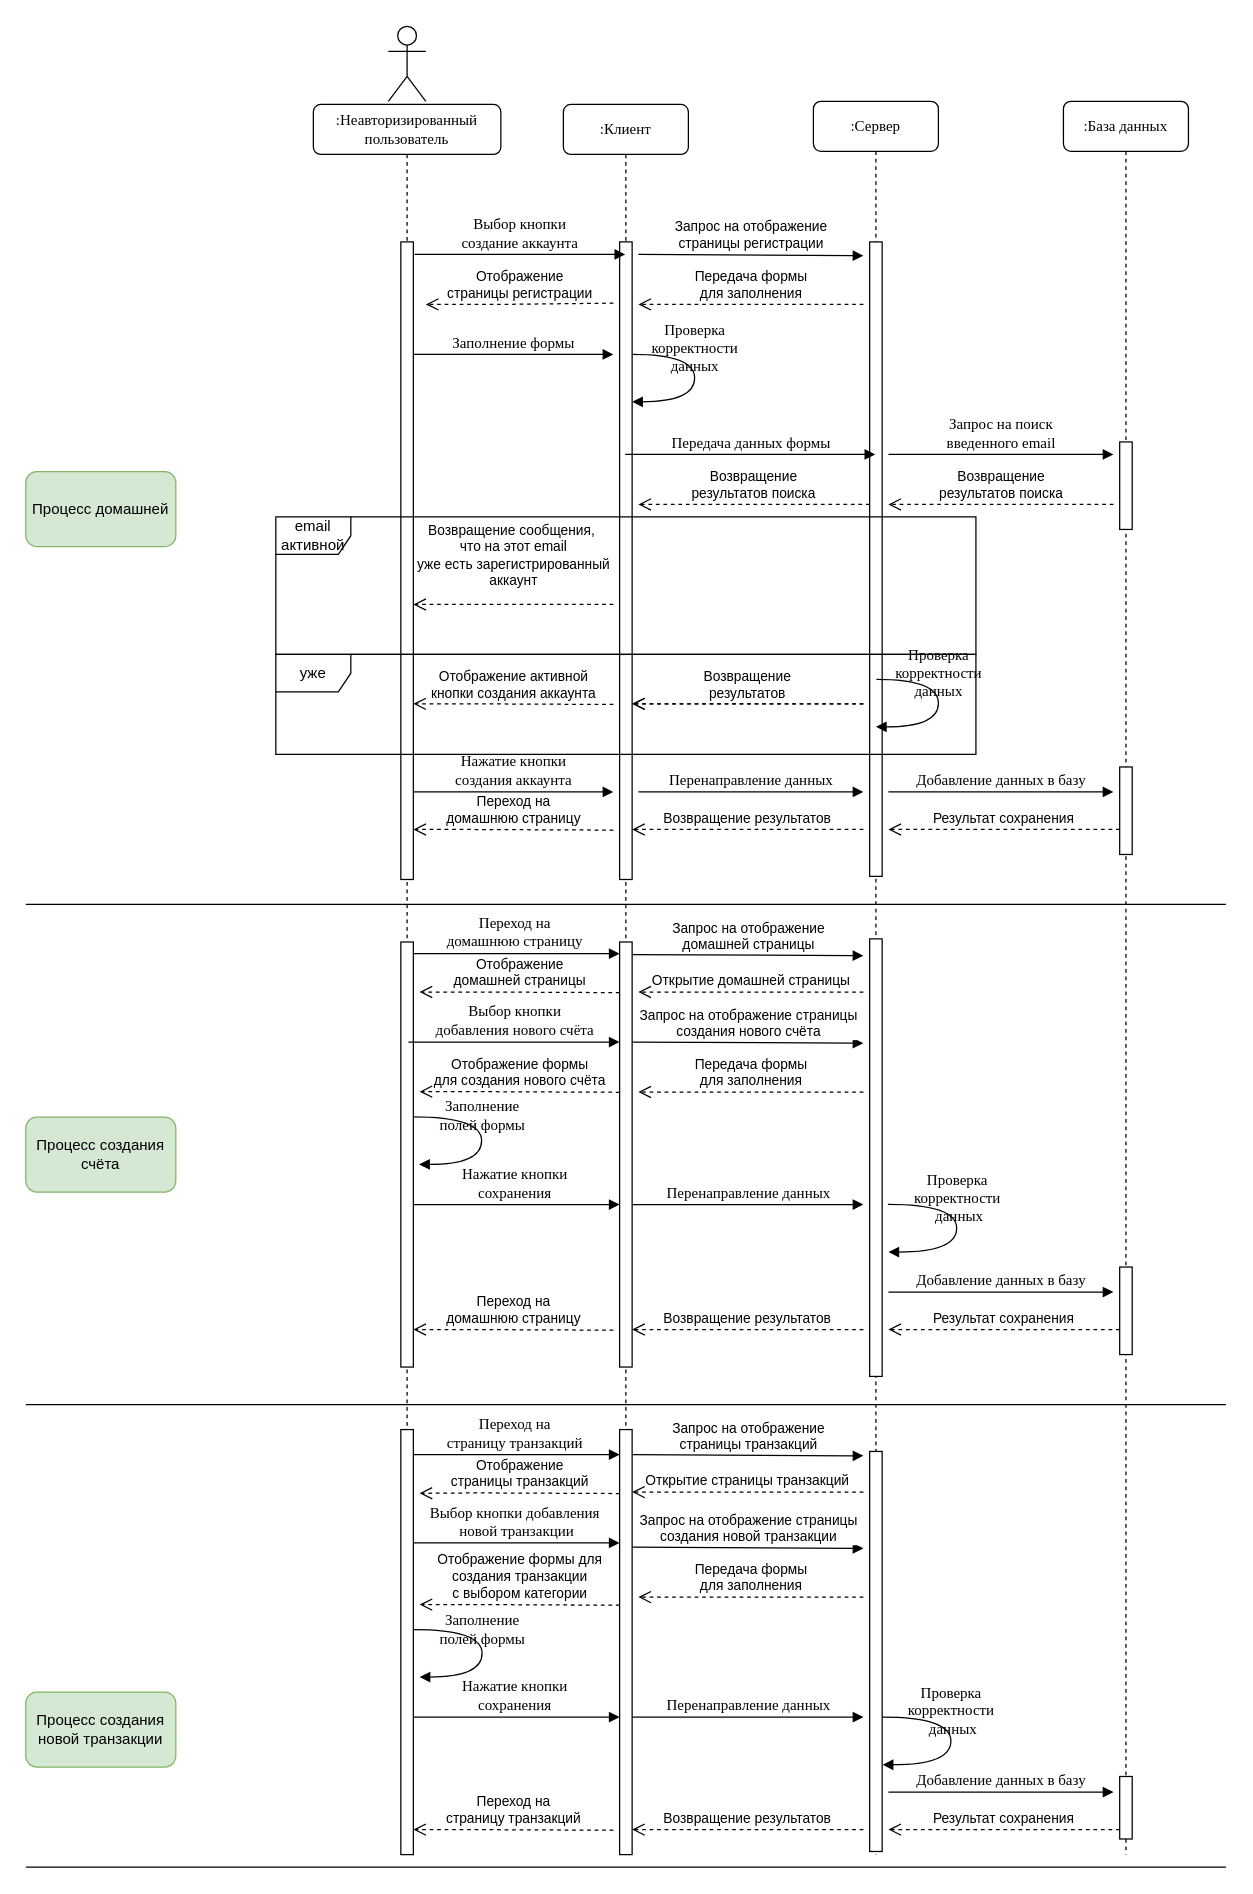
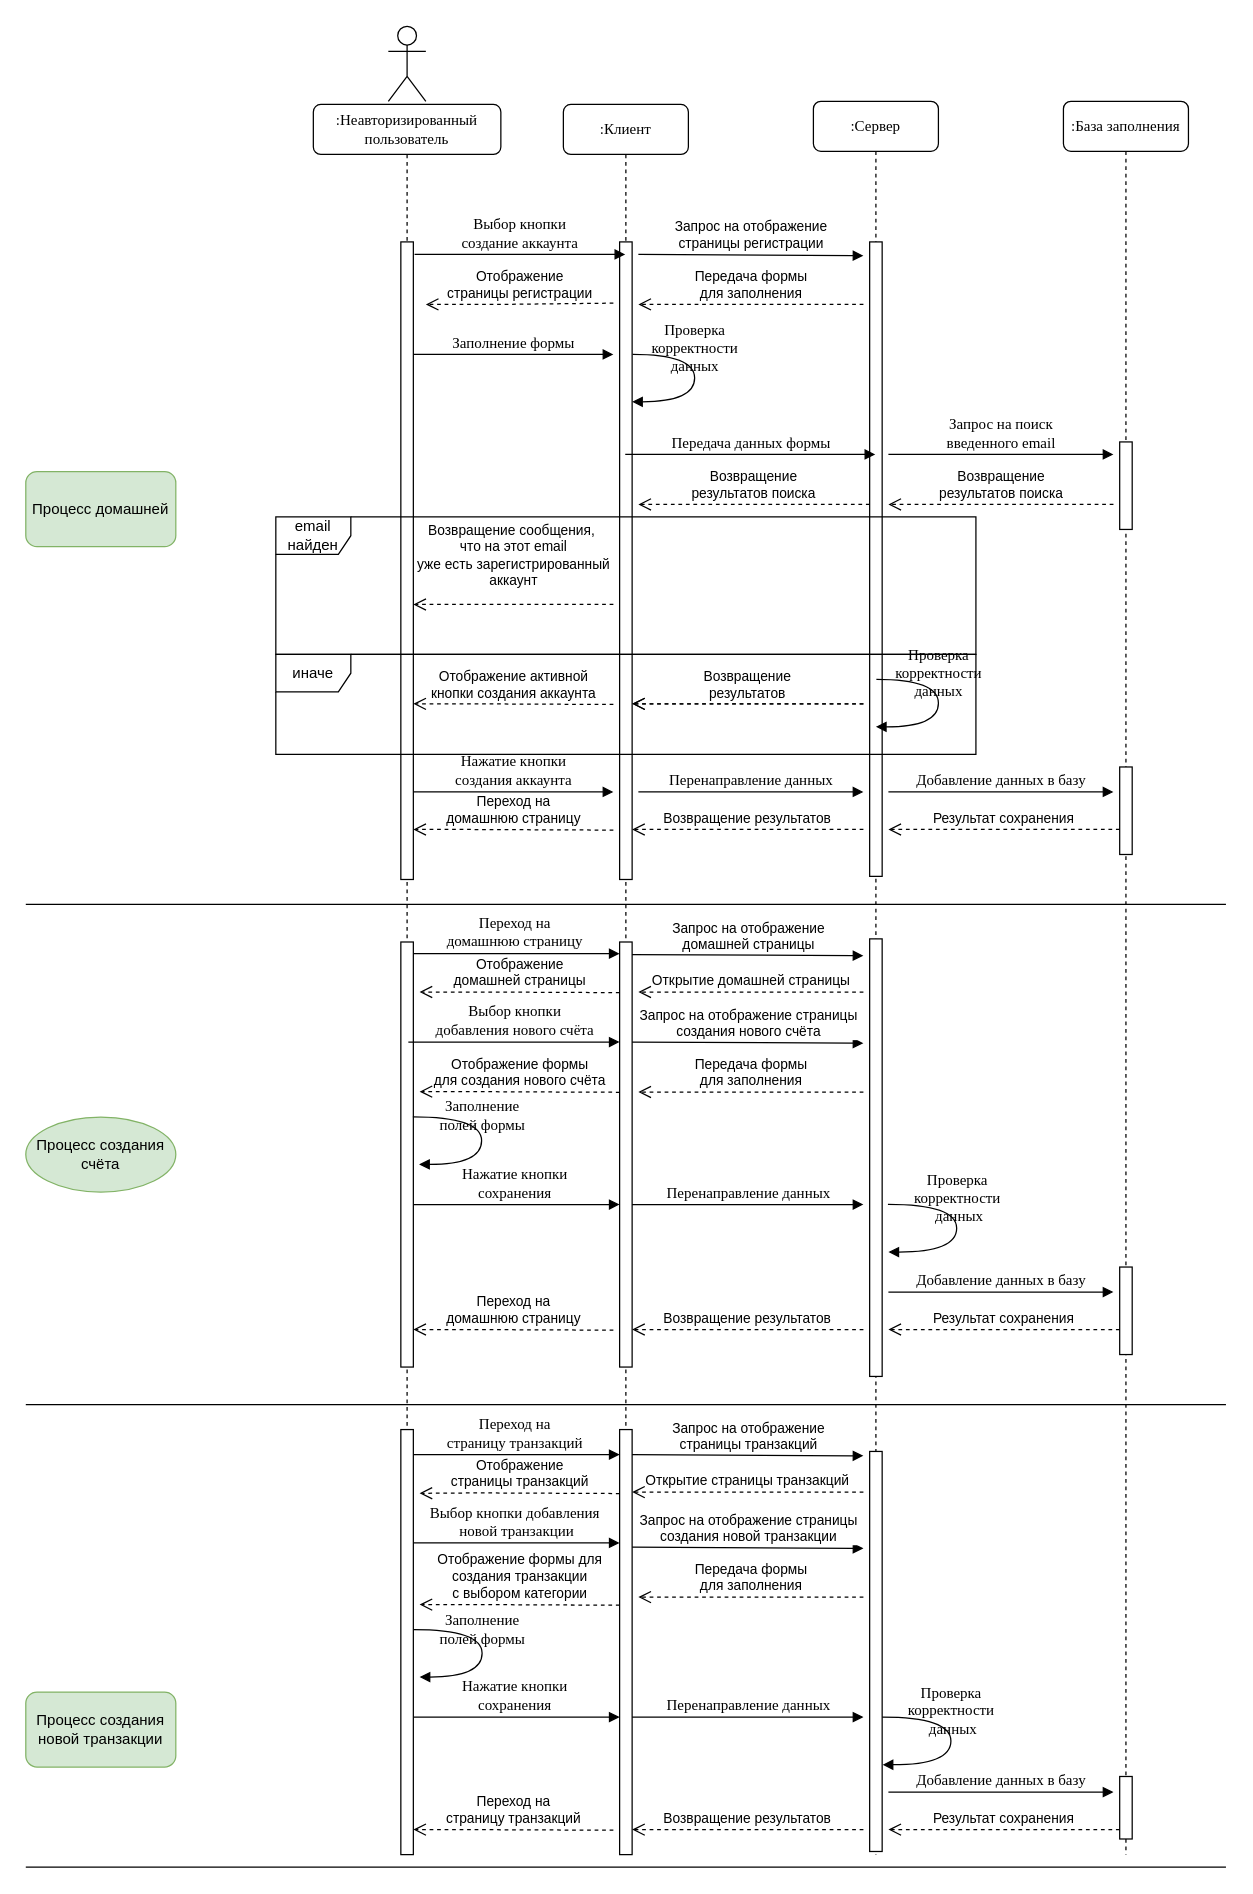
(1126, 127) -> (1126, 127)
(313, 536) -> (313, 536)
(313, 673) -> (313, 673)
(101, 1154) -> (101, 1154)
